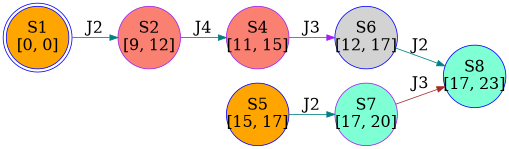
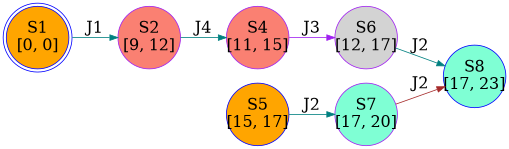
(95, 29) -> (95, 29)
(366, 38) -> (366, 38)
(420, 84) -> (420, 84)
